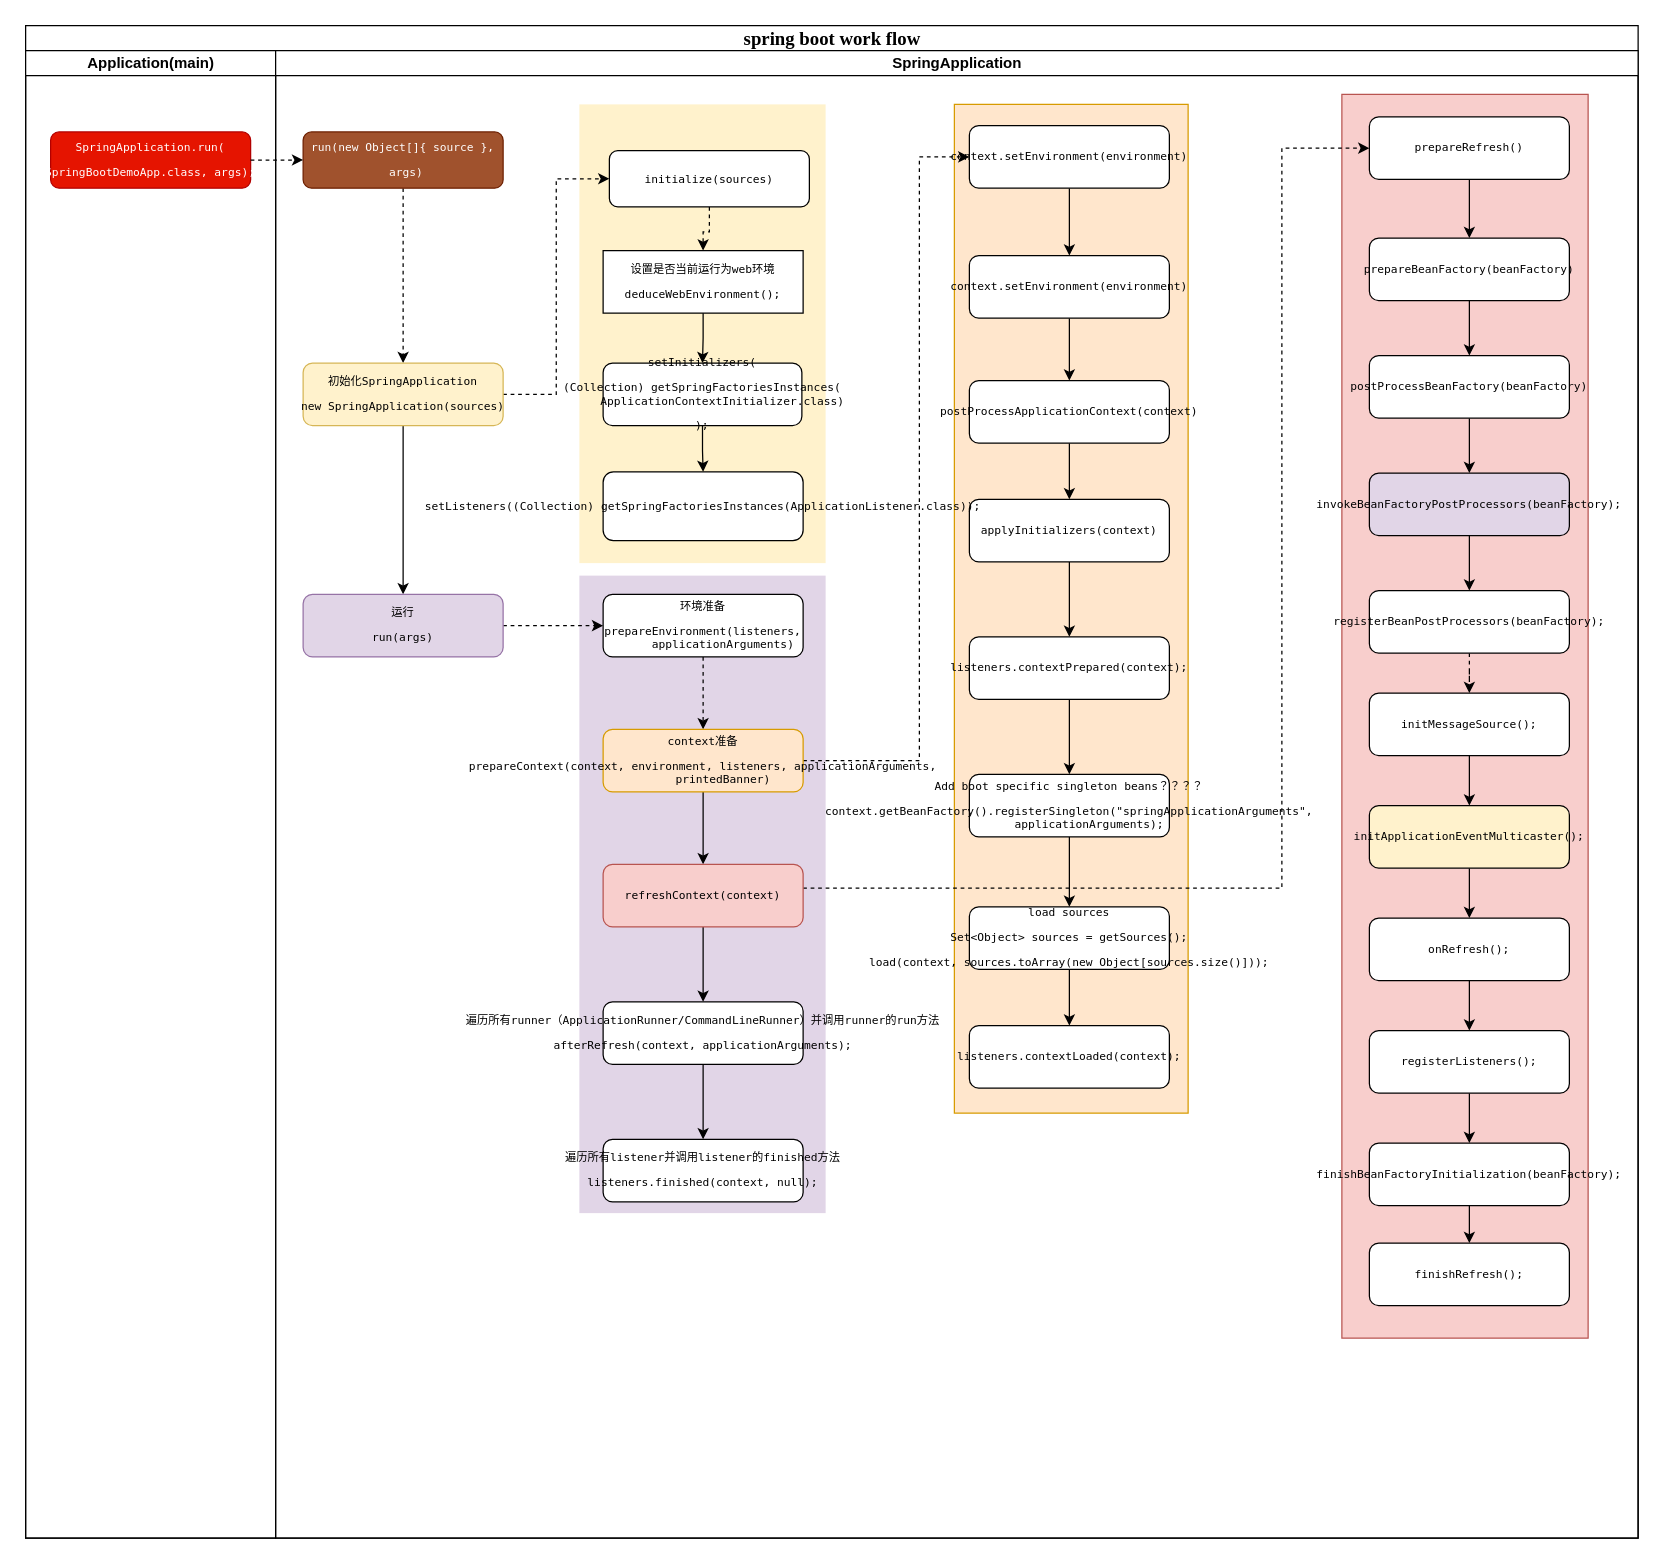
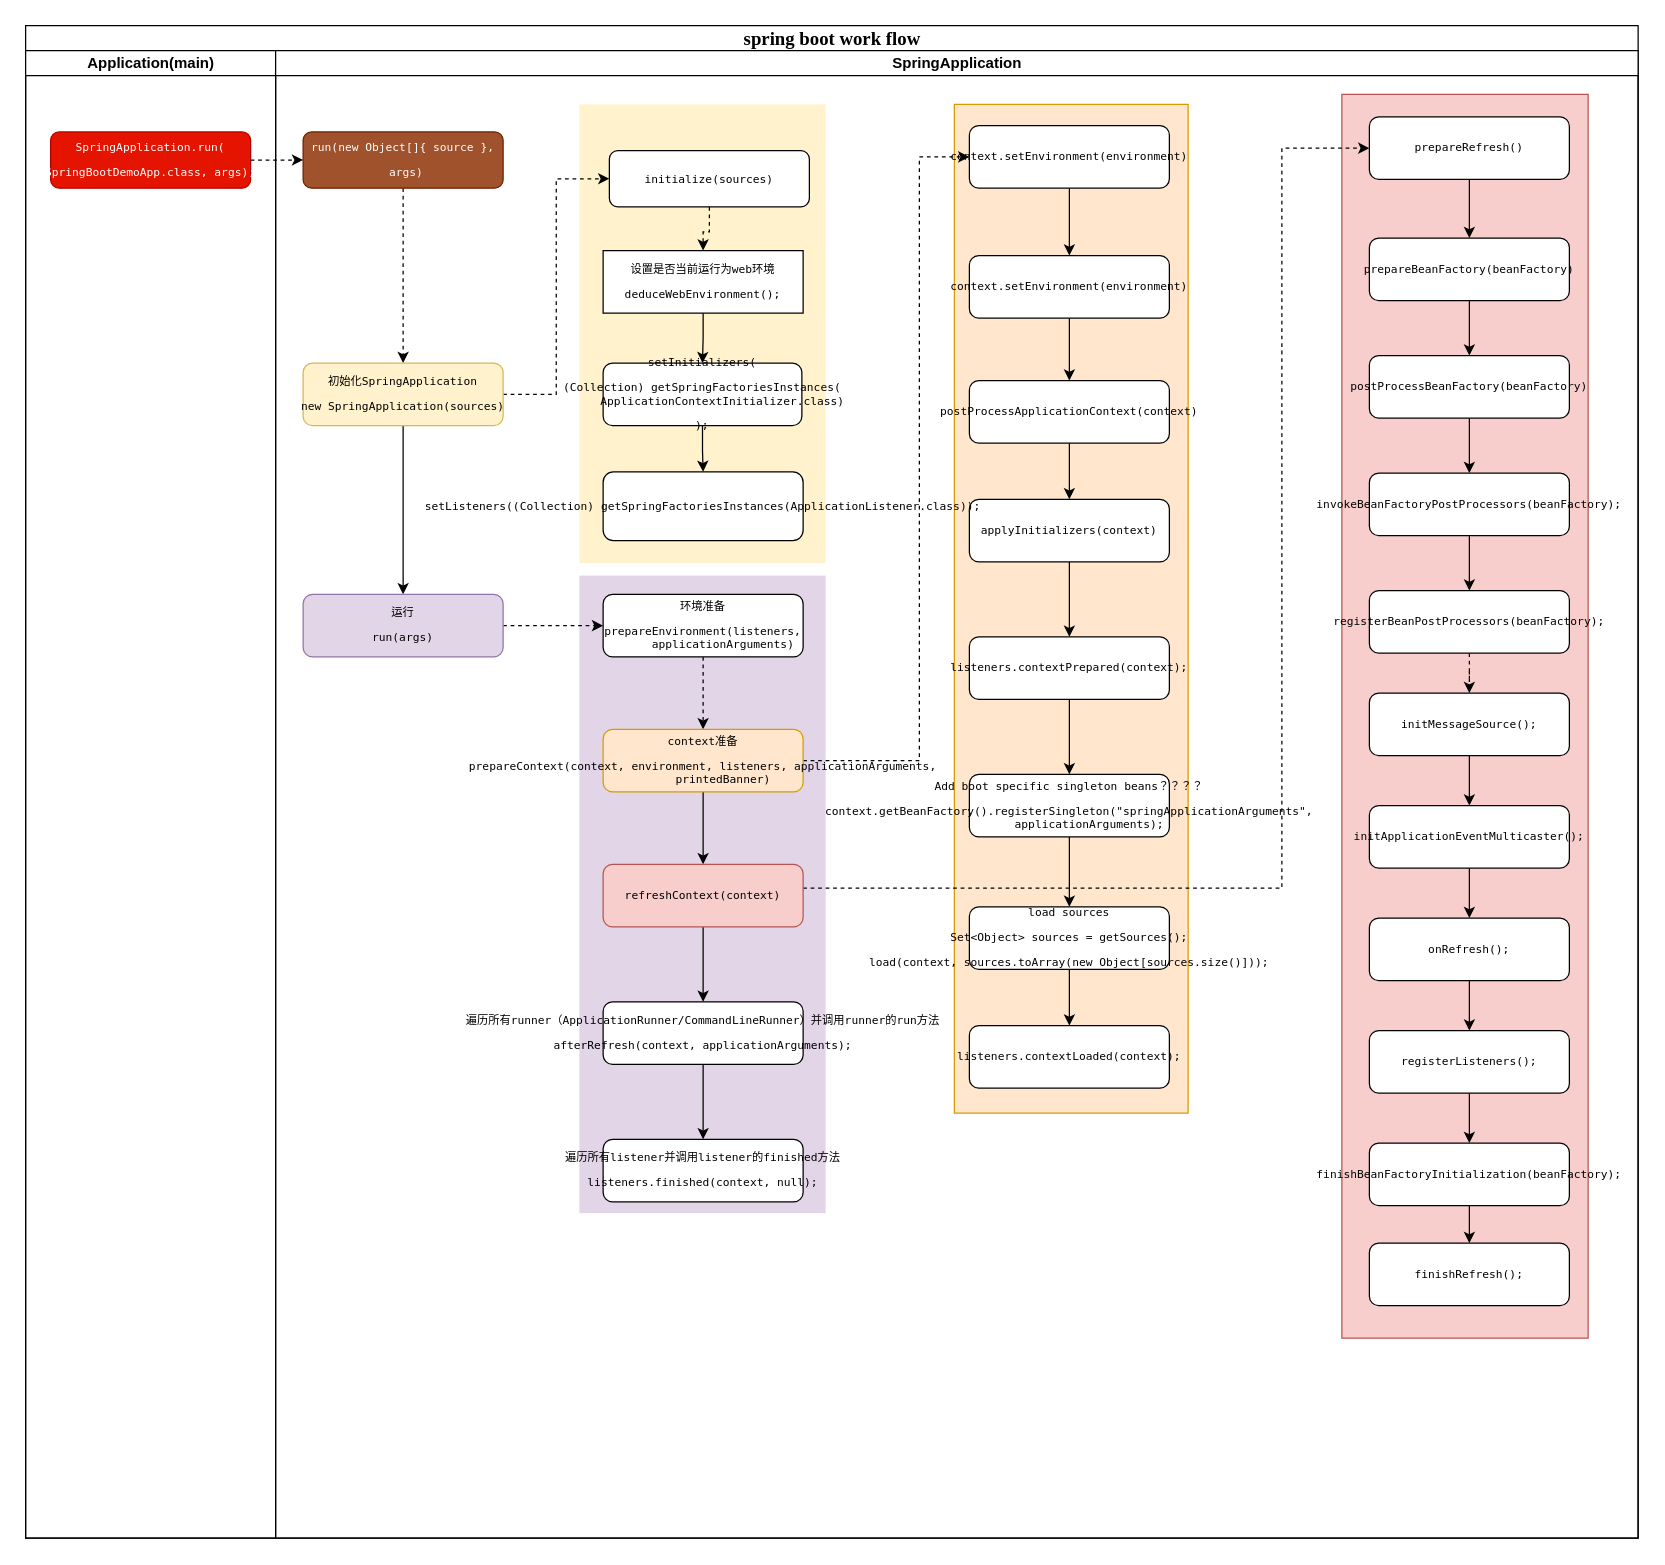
(1469, 504) -> (1469, 504)
(1469, 837) -> (1469, 837)
